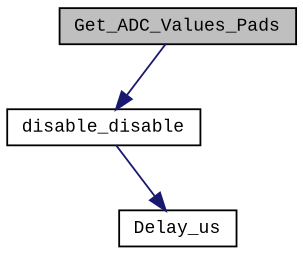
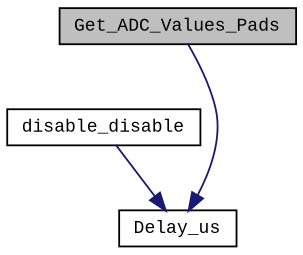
(146, 69) -> (217, 118)
